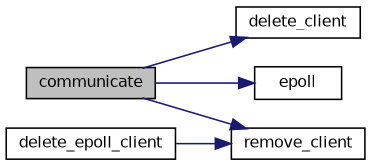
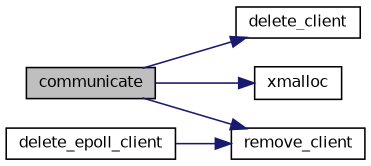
(298, 83) -> (298, 83)
